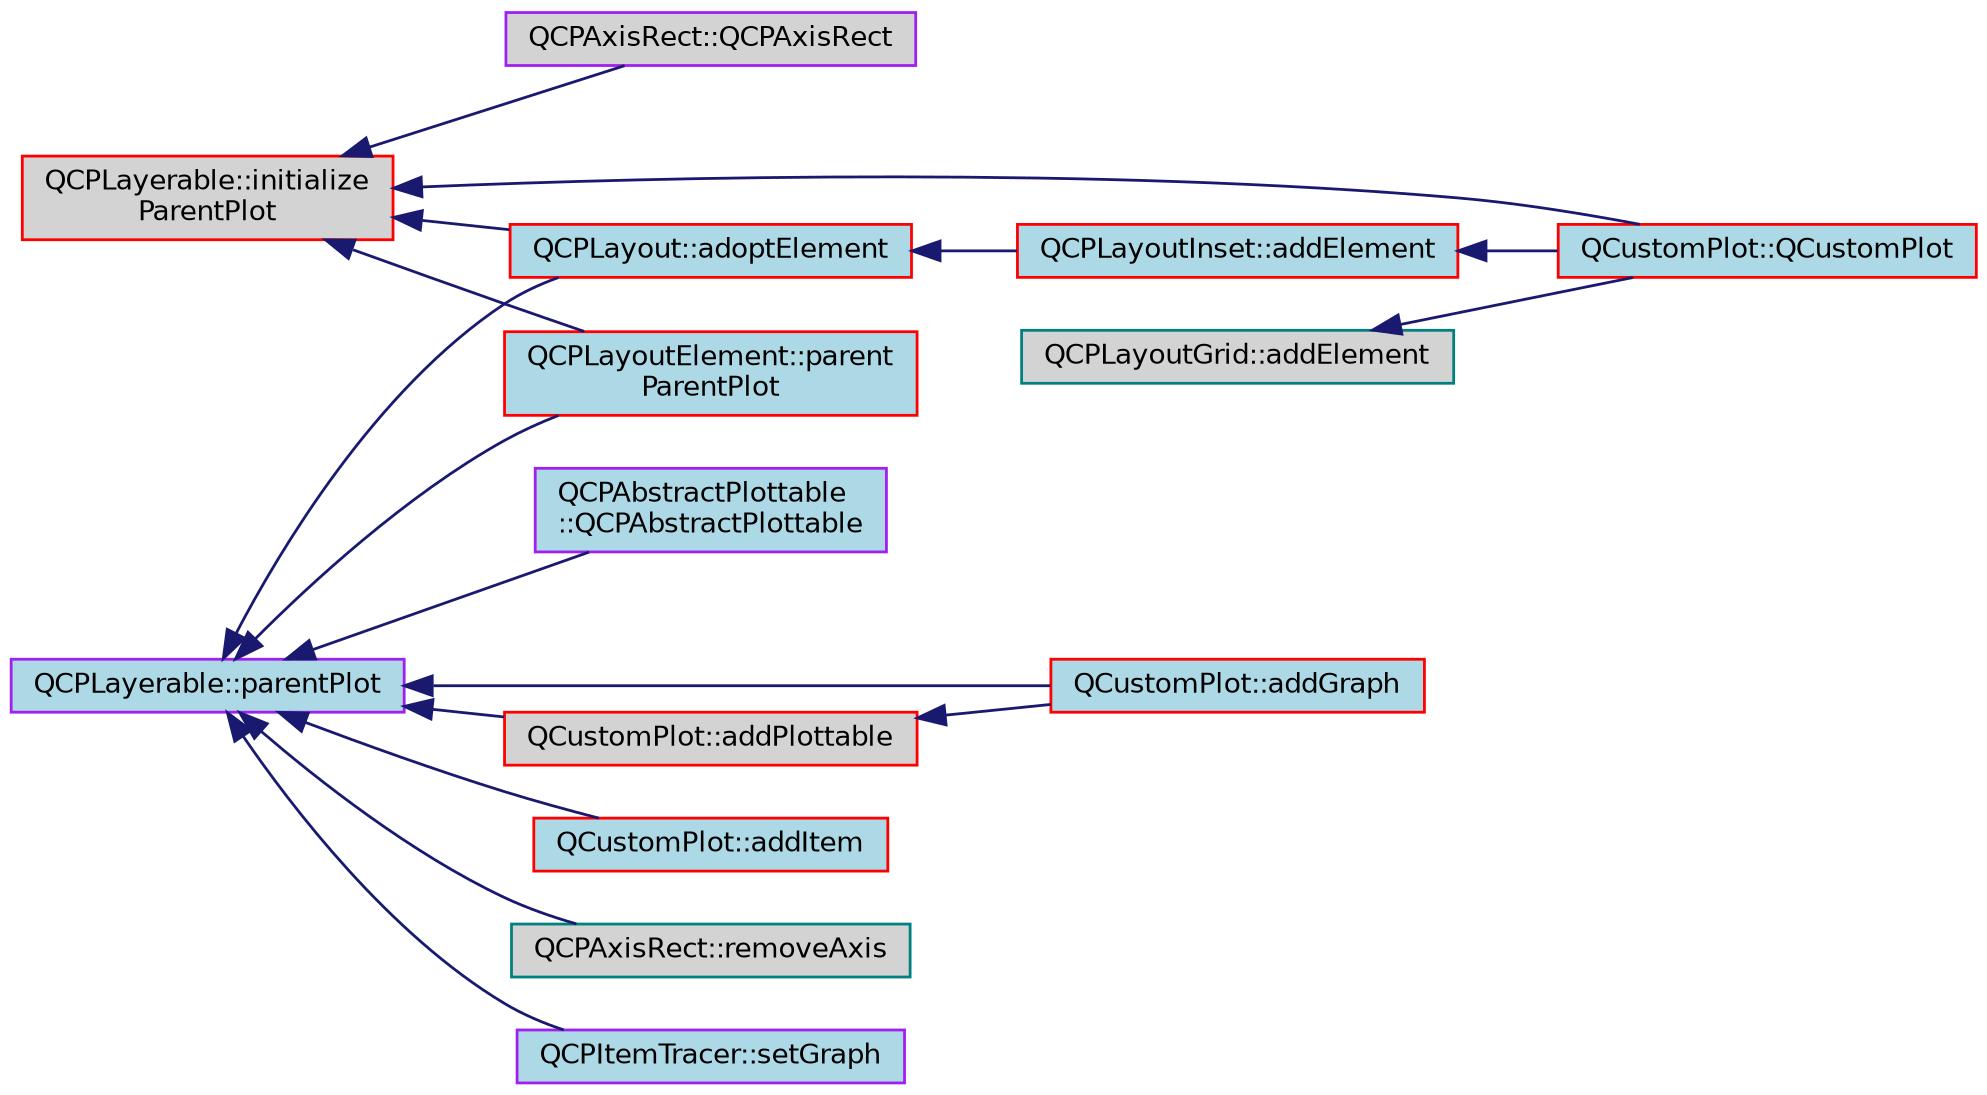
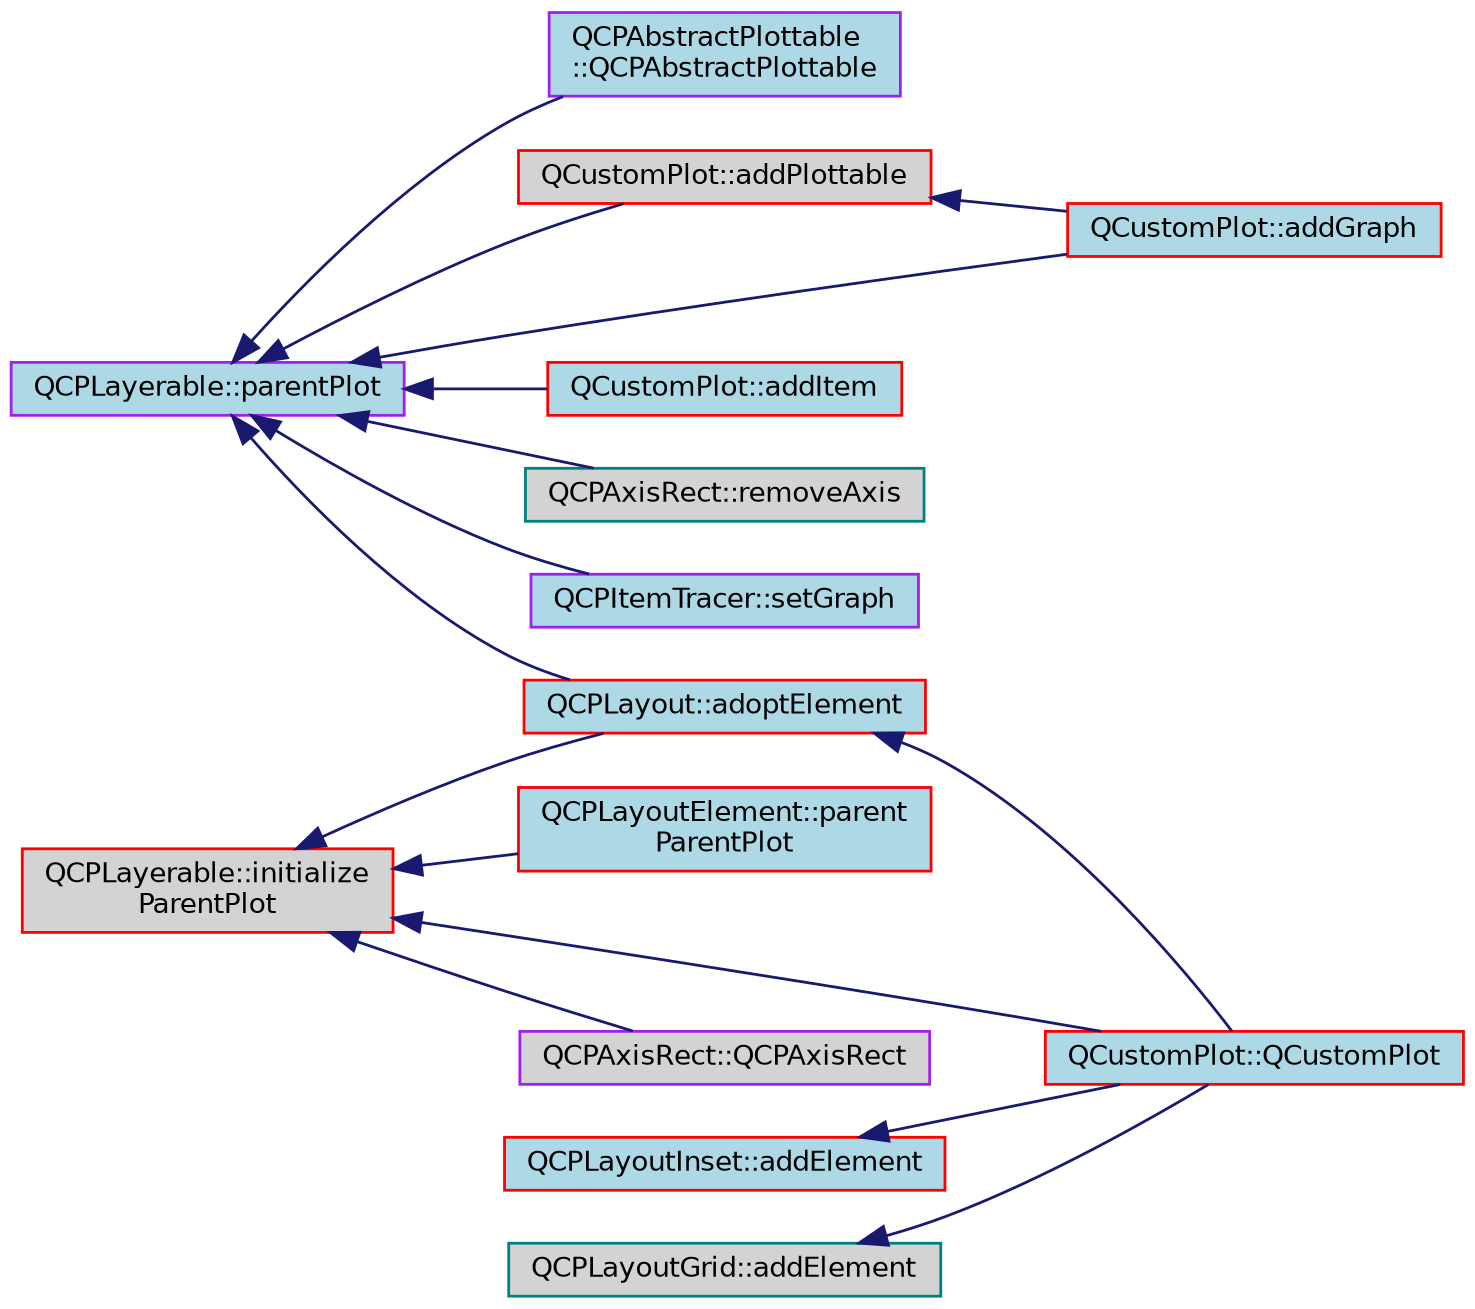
(979, 251) -> (1084, 867)
(397, 513) -> none
